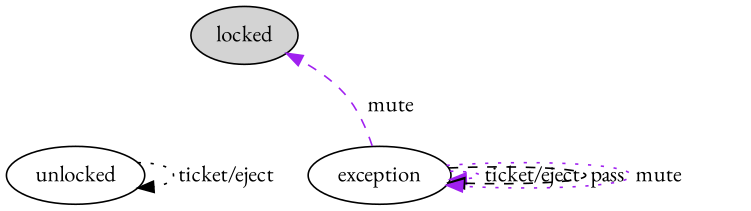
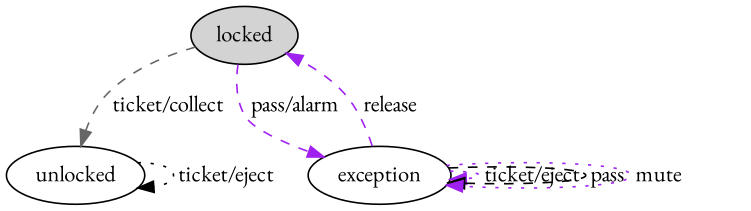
none -> (130, 76)
(391, 105) -> (391, 105)
none -> (252, 124)
